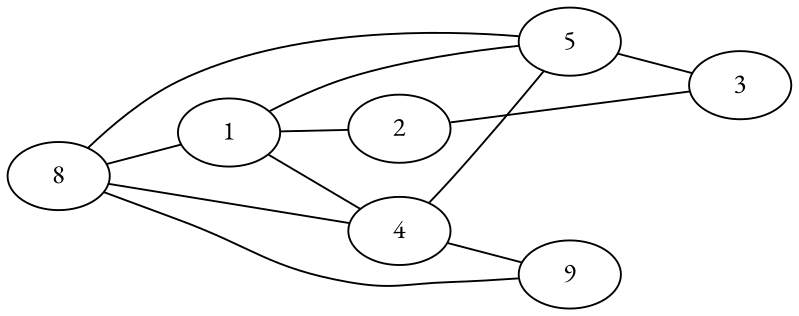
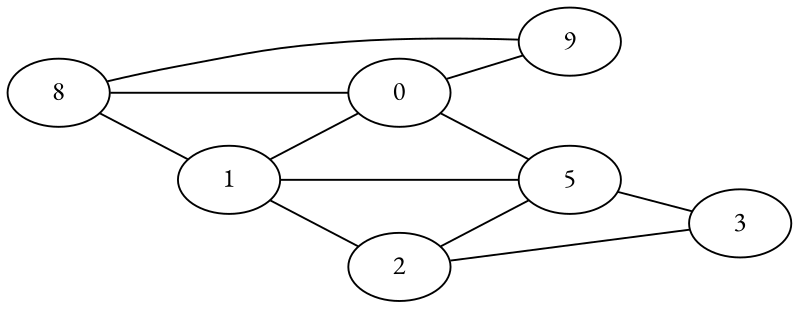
(290, 46) -> (485, 223)
(399, 231) -> (399, 93)
